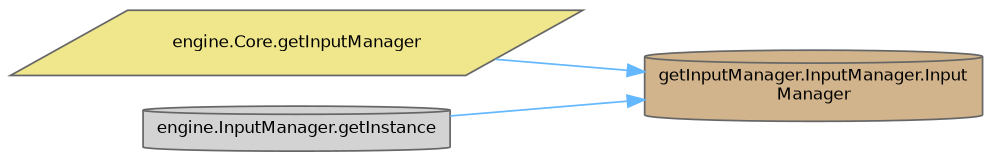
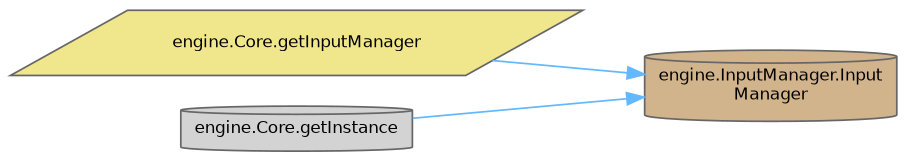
(814, 86) -> (771, 86)
(297, 129) -> (297, 129)
